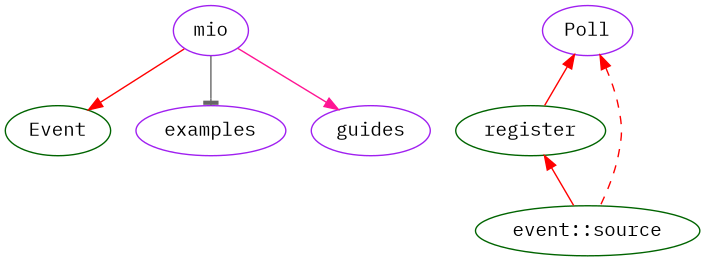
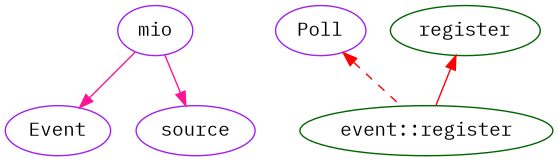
(142, 76) -> (112, 75)
(556, 86) -> none
(58, 131) -> (58, 131)
(211, 131) -> none
(371, 131) -> (196, 131)
(588, 231) -> (426, 131)
